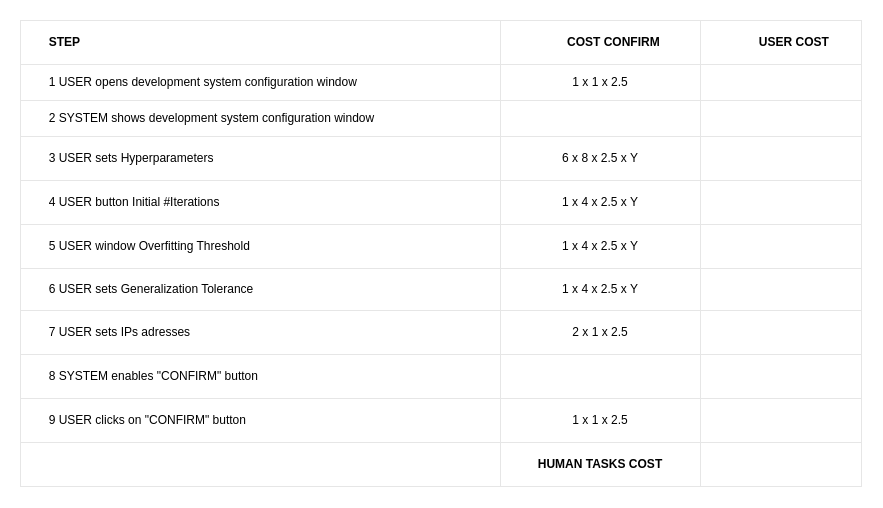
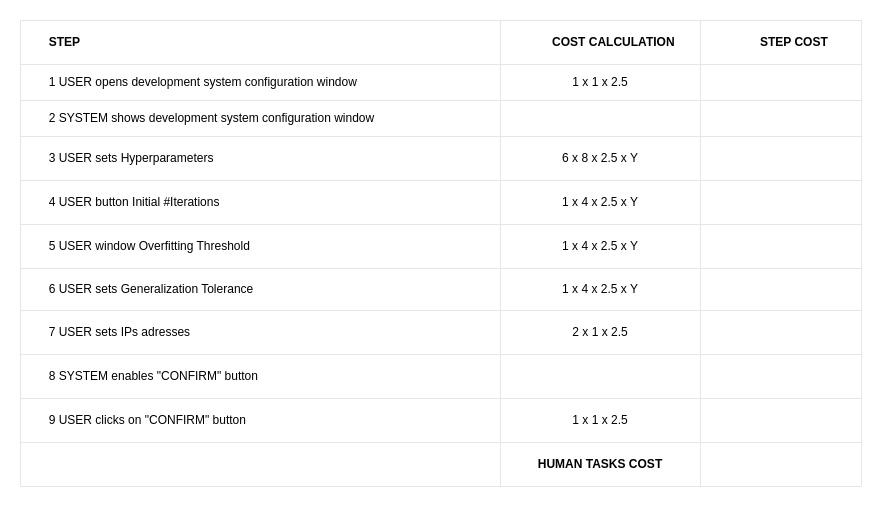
(601, 43) -> (601, 43)
(781, 43) -> (781, 43)
